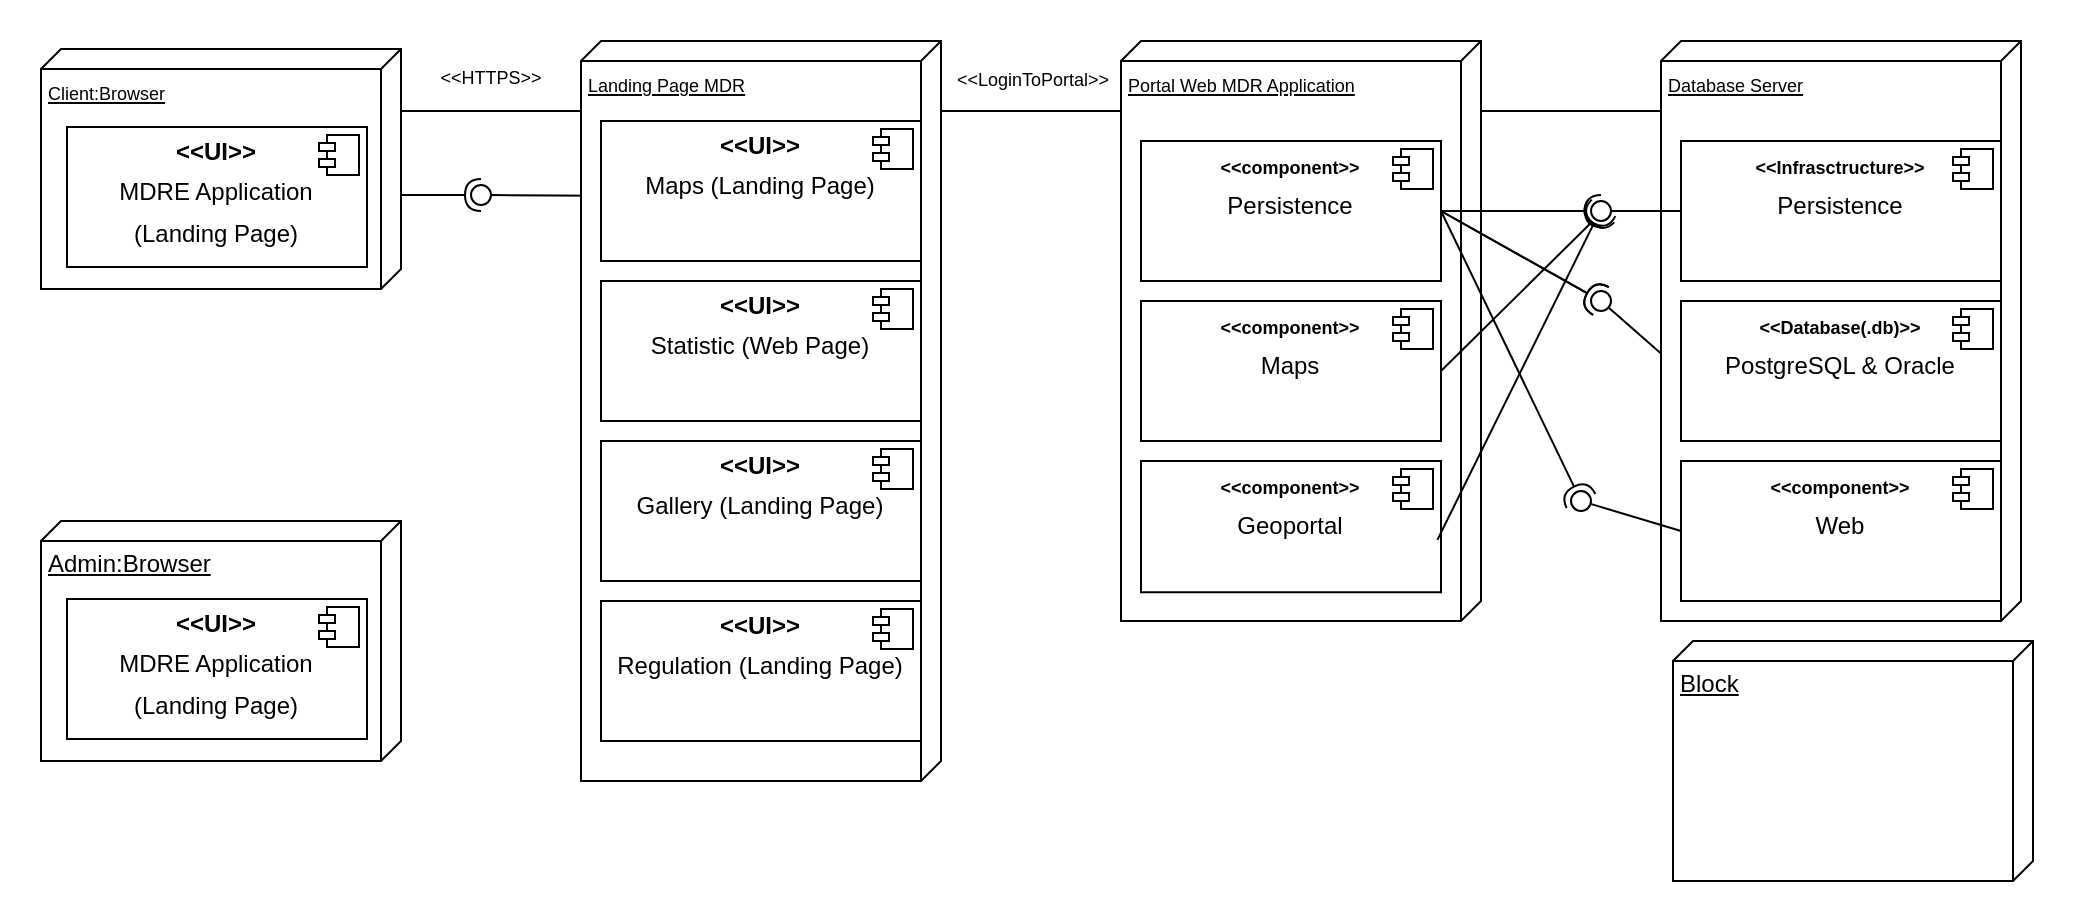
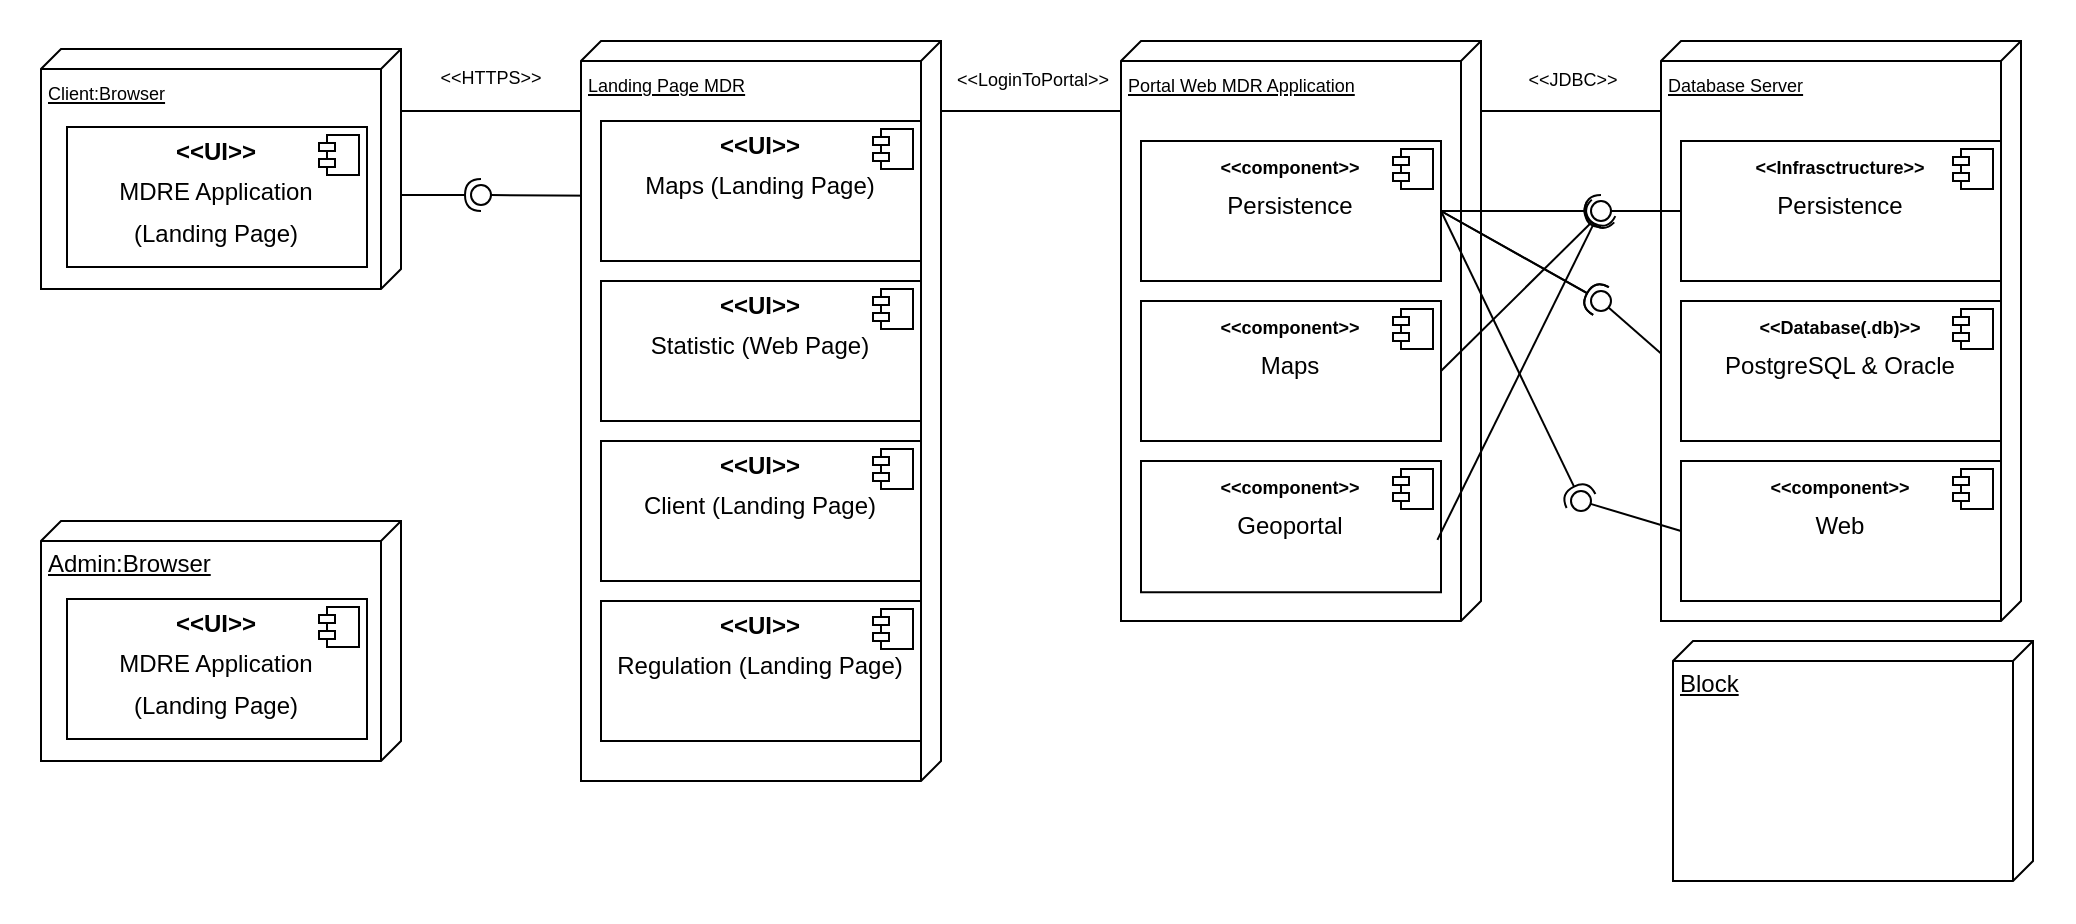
none -> (1573, 79)
(733, 441) -> (727, 441)
